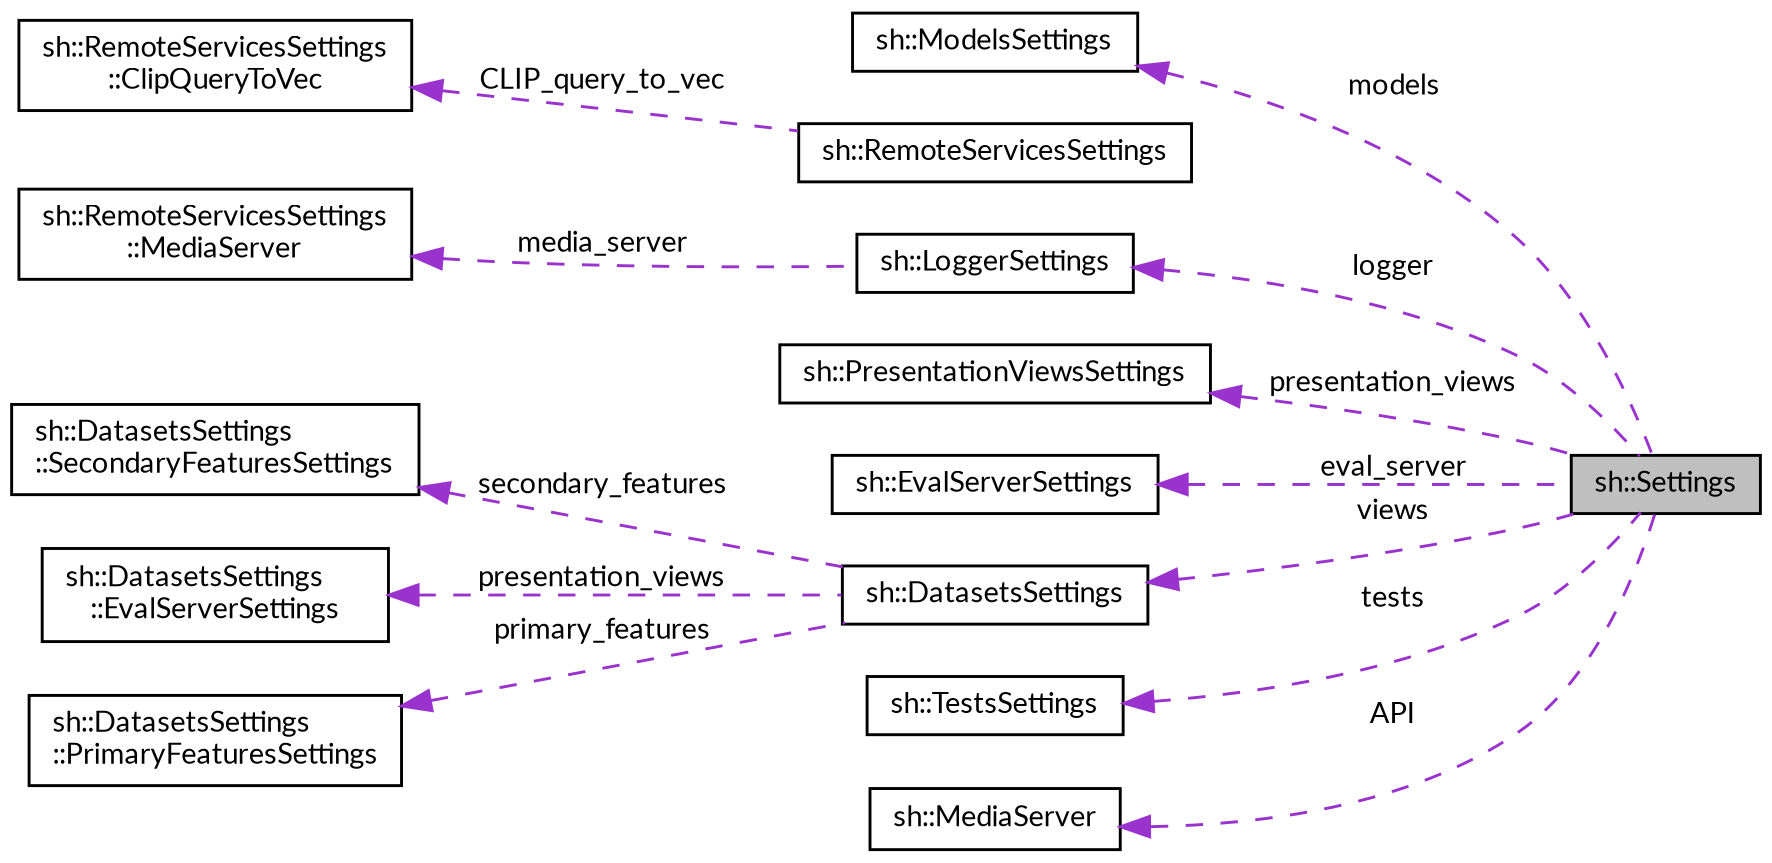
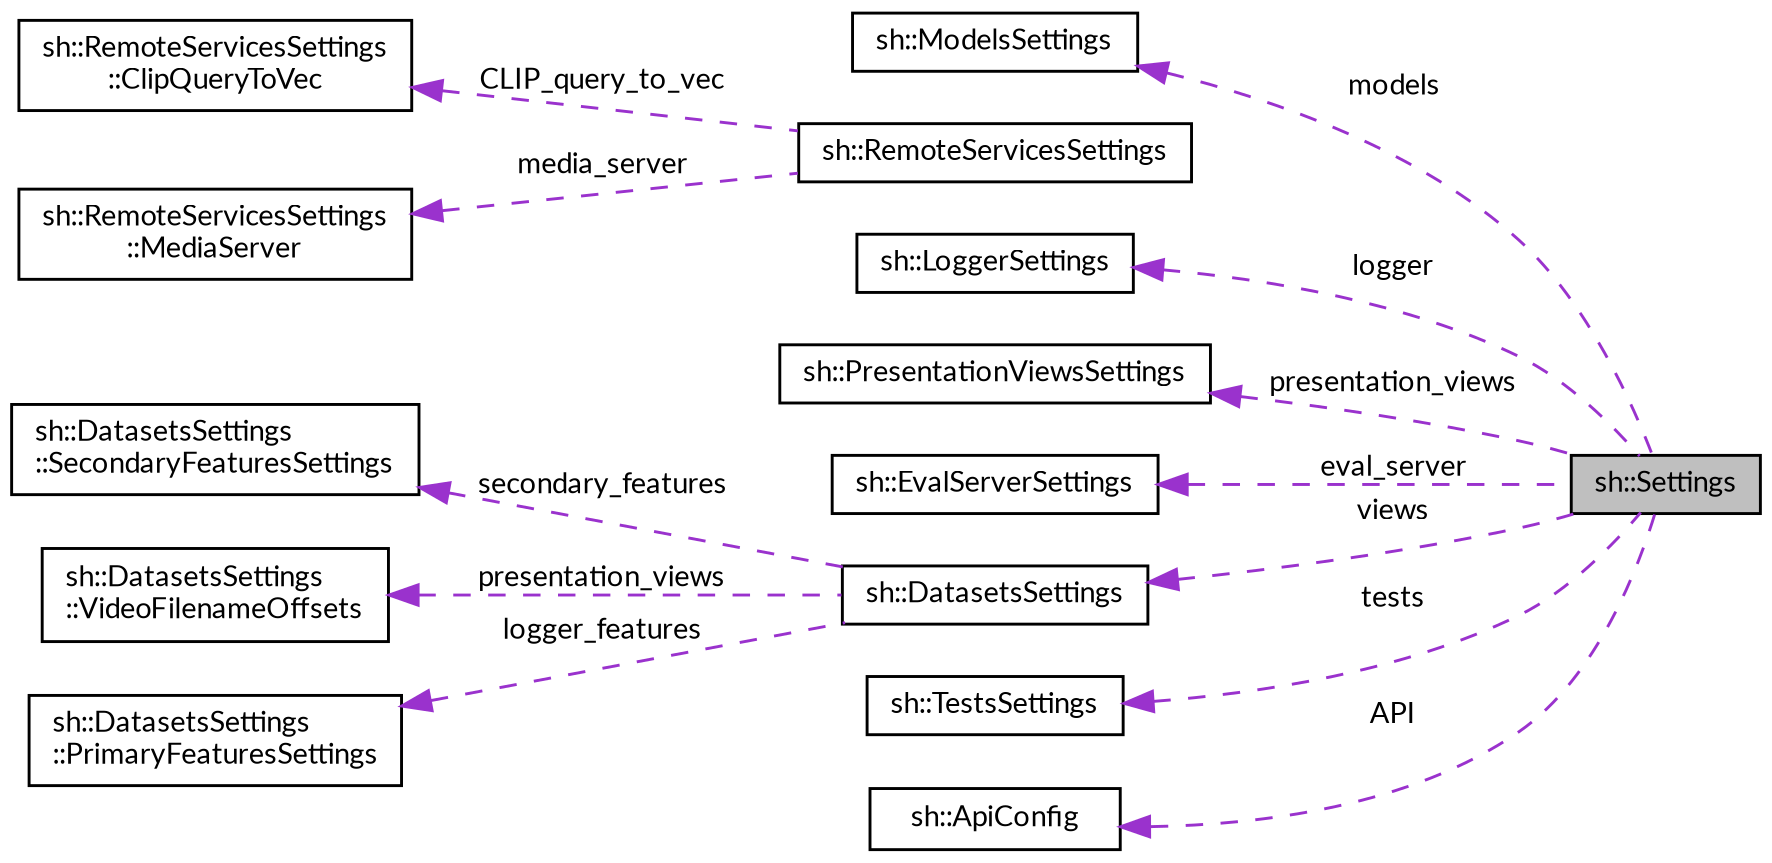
(649, 266) -> (620, 192)
(215, 595) -> (215, 595)
(599, 631) -> (599, 631)
(995, 819) -> (995, 819)
